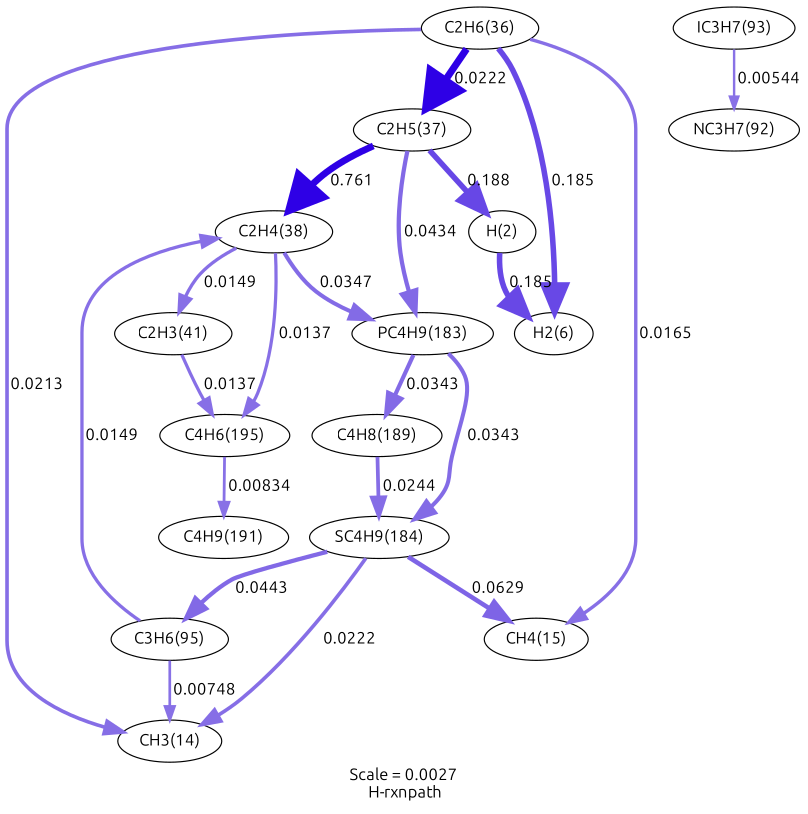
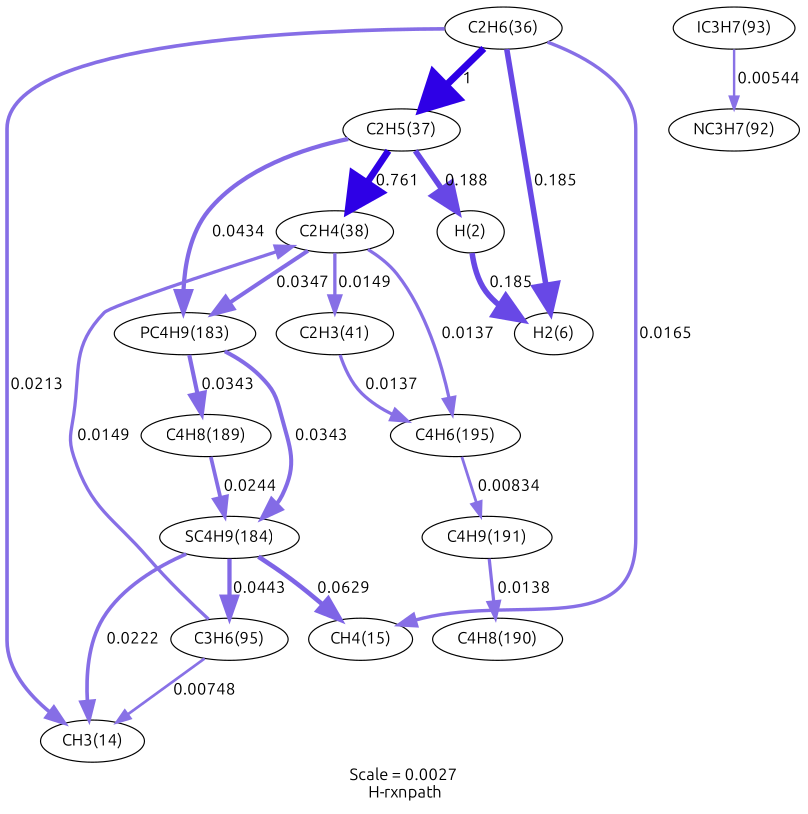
(479, 79) -> (466, 79)
none -> (498, 639)
